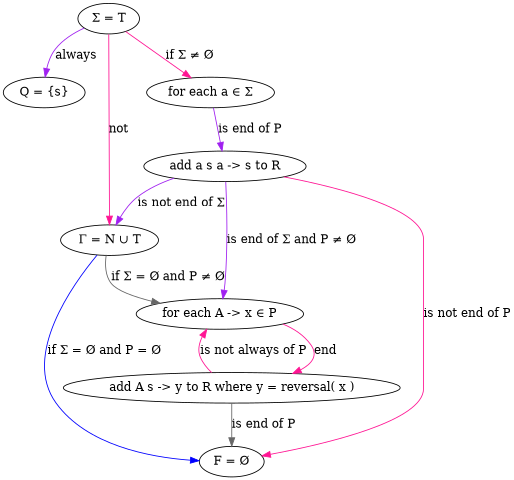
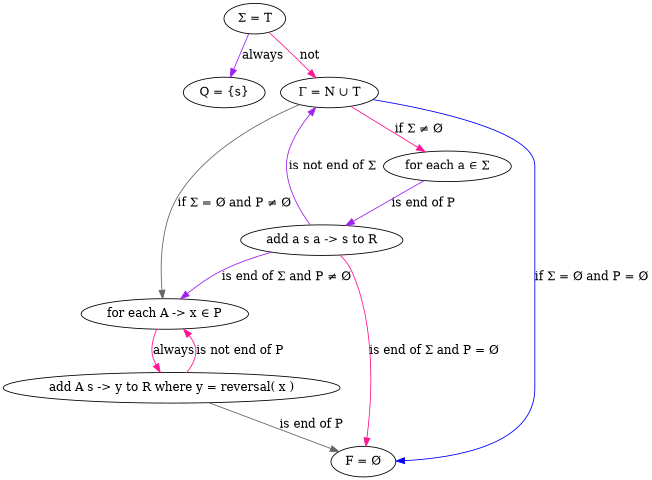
(155, 52) -> (384, 127)
(467, 314) -> (434, 351)
(254, 351) -> (240, 351)
(326, 351) -> (174, 351)
